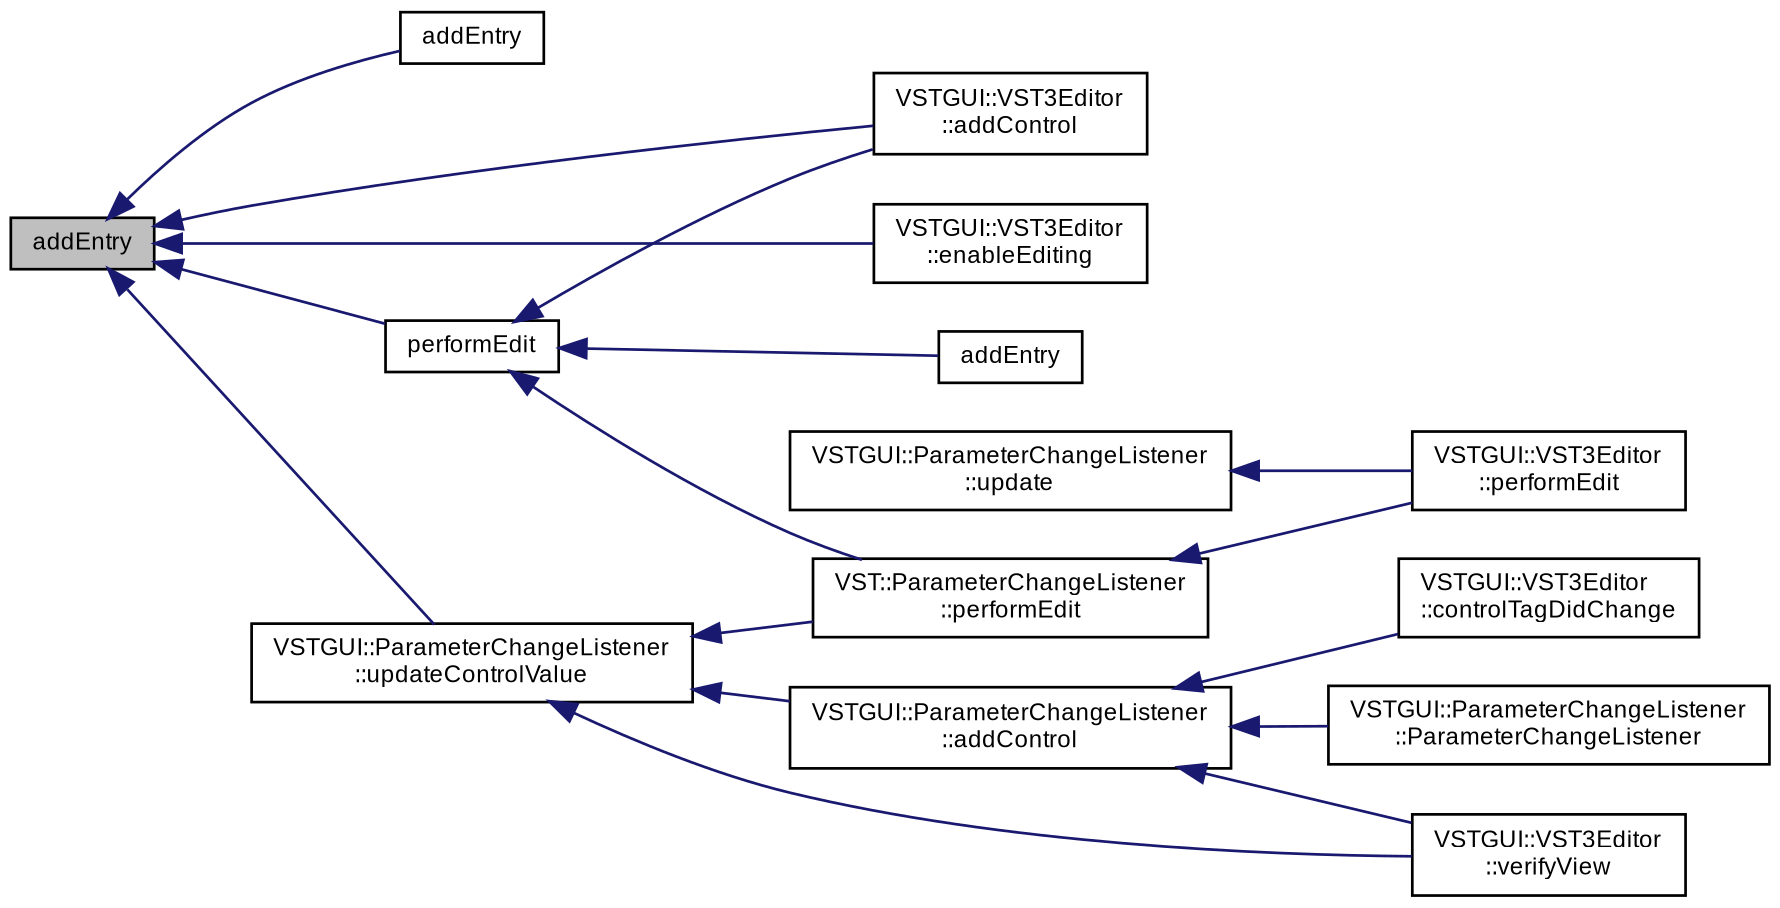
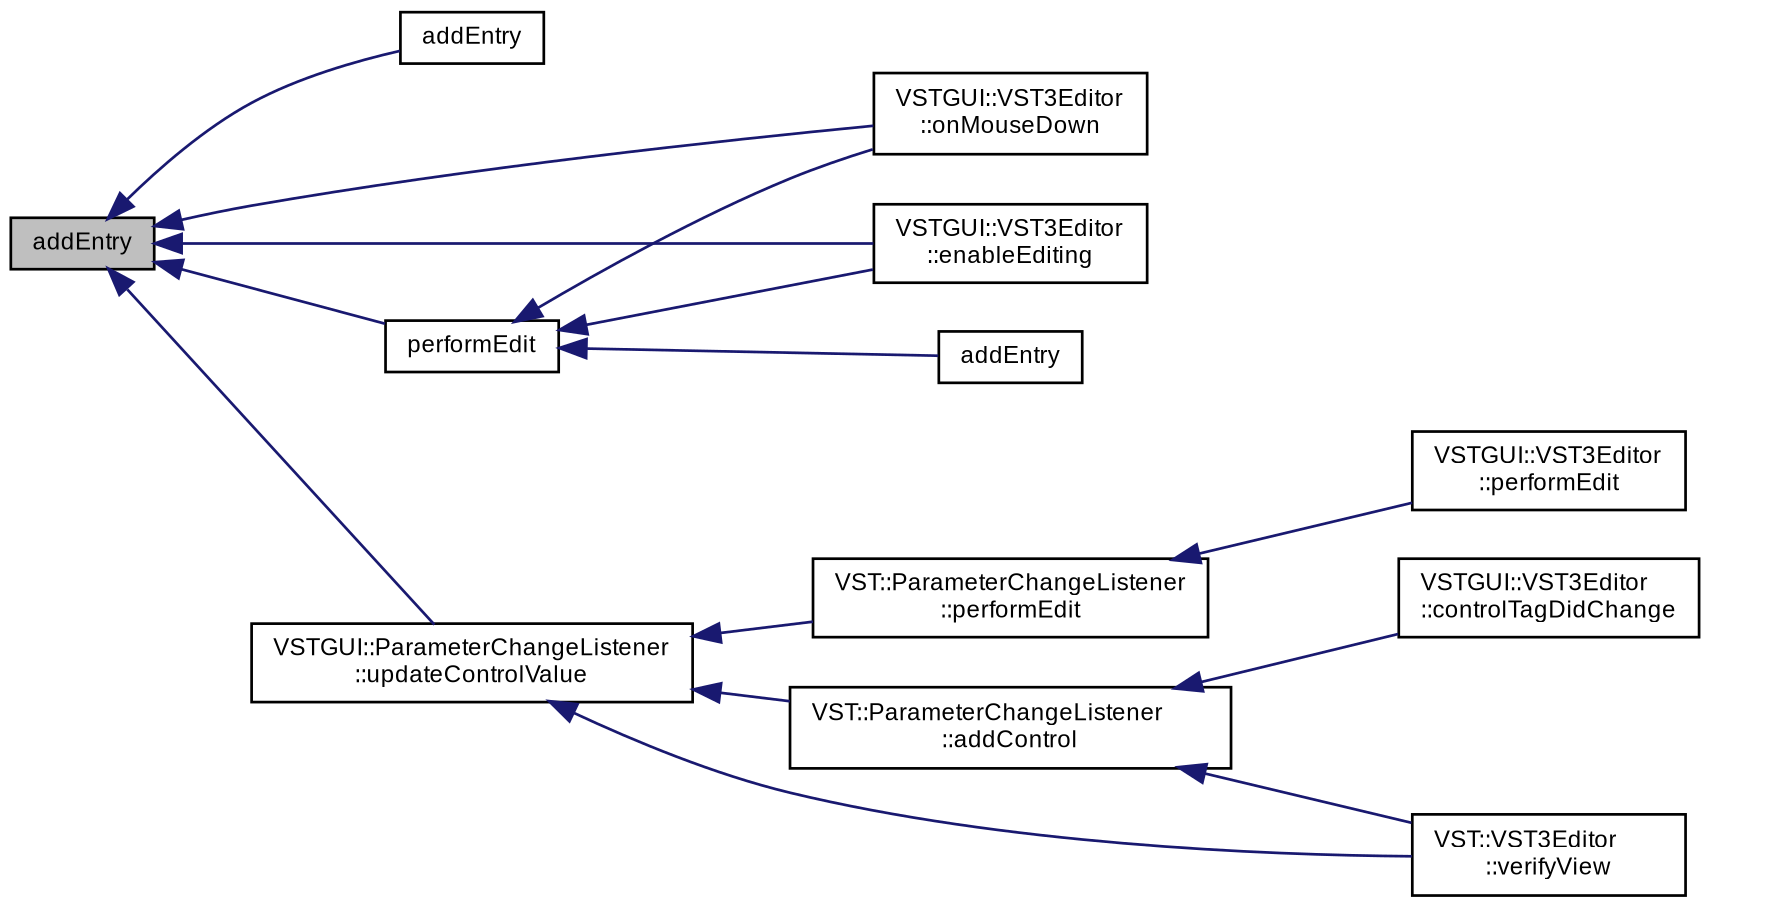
(1011, 114) -> (1011, 114)
(1011, 471) -> none
(692, 484) -> (730, 297)
(1549, 725) -> none
(1011, 728) -> (1011, 728)
(1549, 855) -> (1549, 855)
